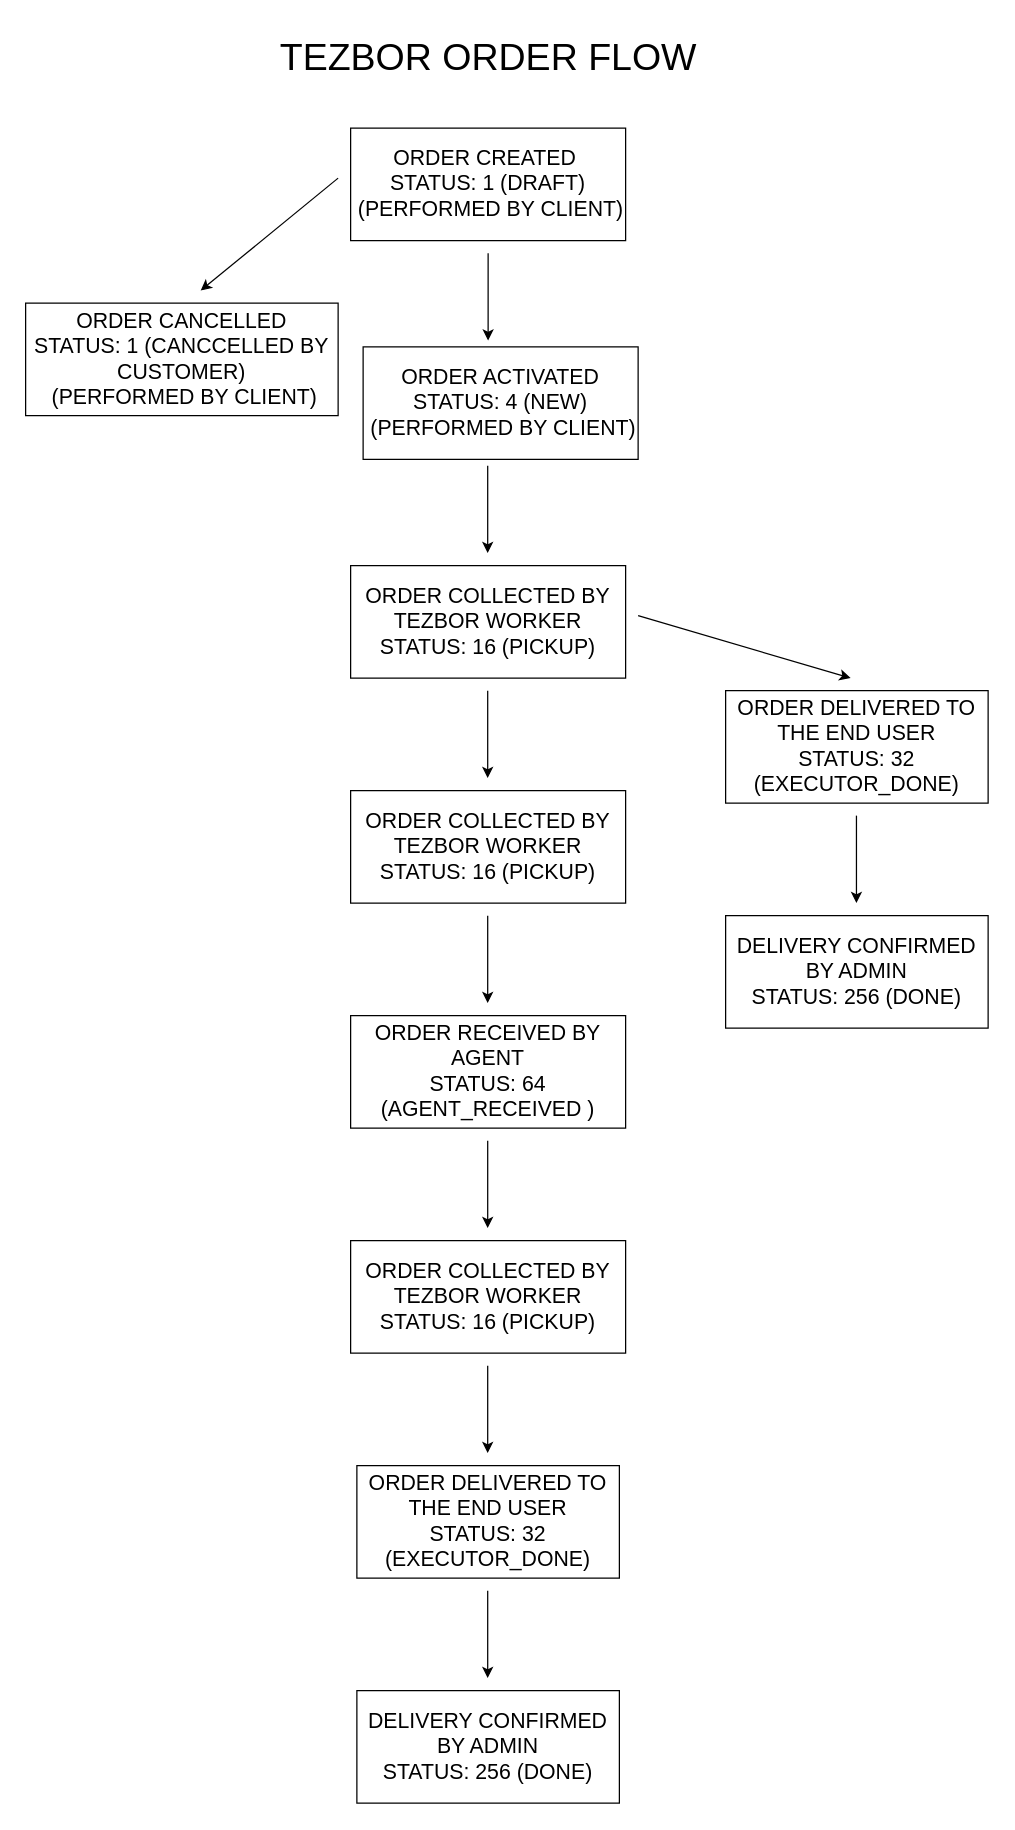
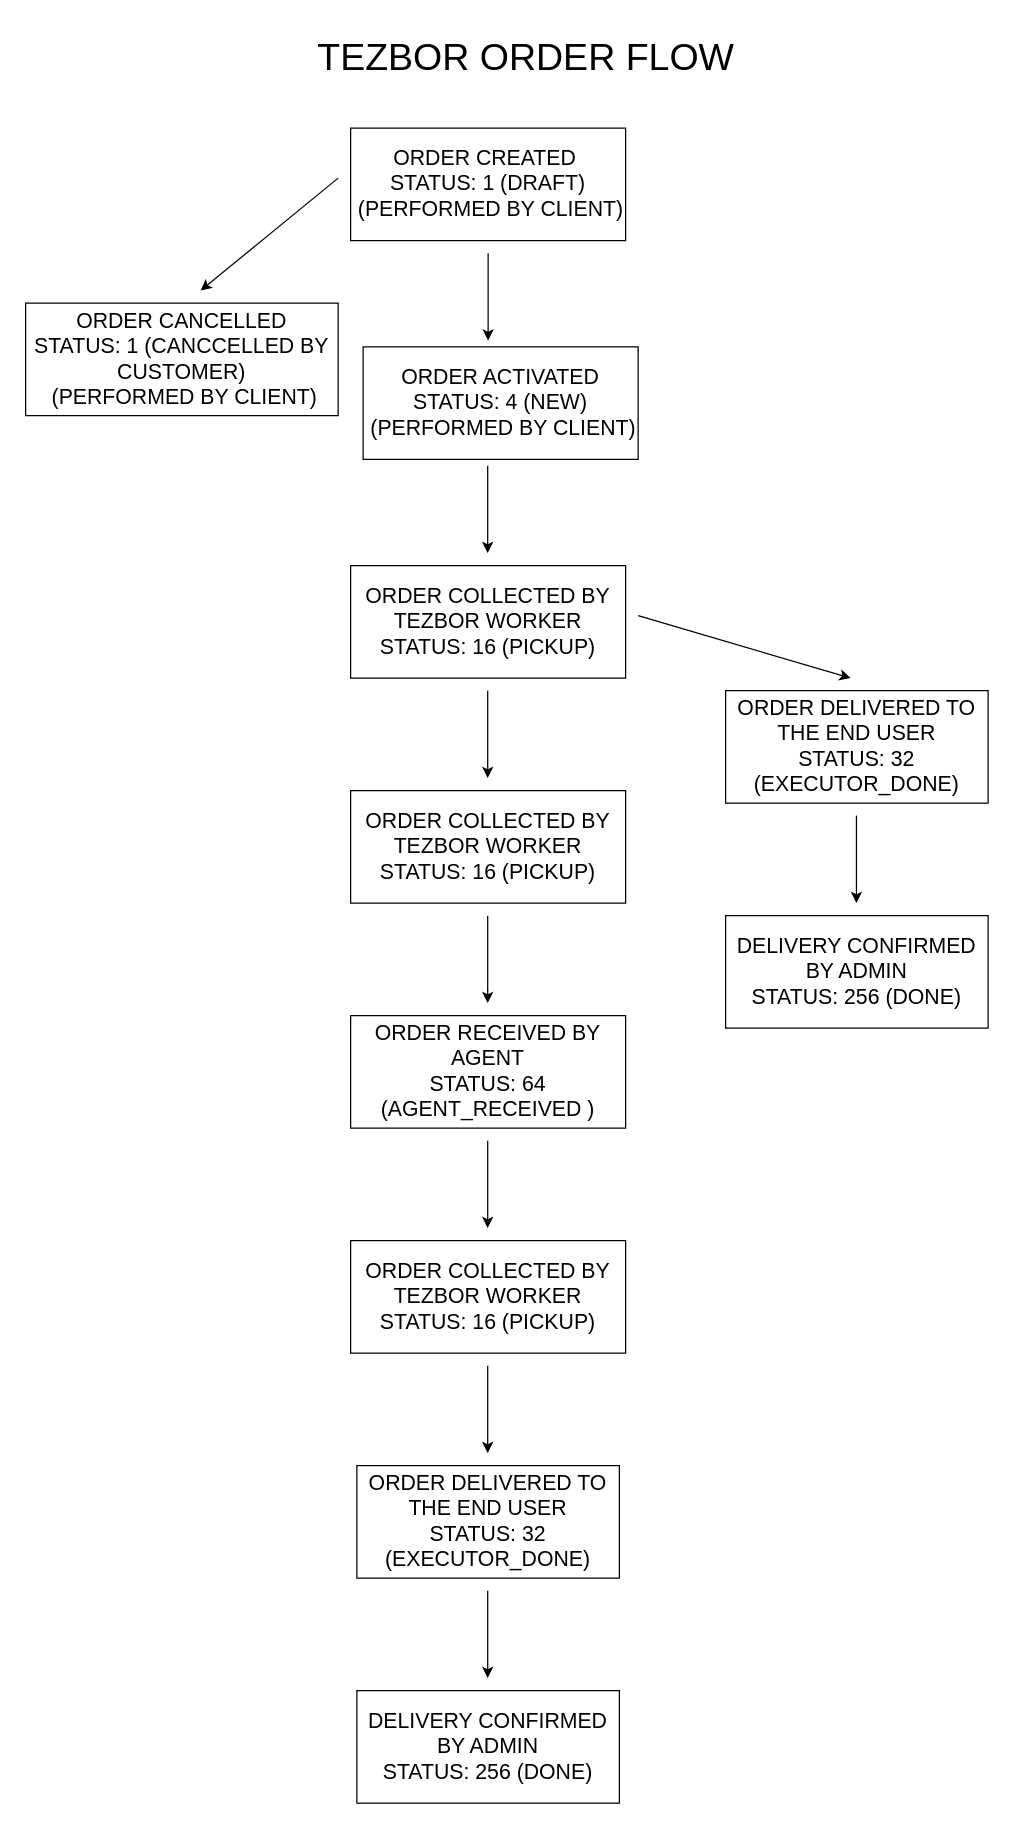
(488, 57) -> (526, 57)
